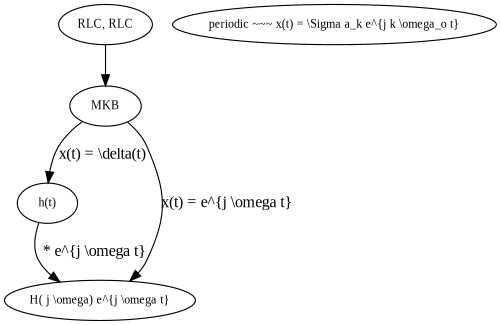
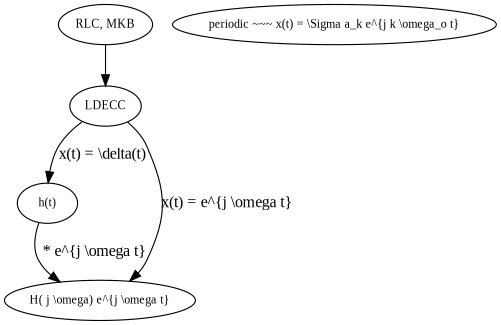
(106, 25) -> (106, 25)
(106, 106) -> (106, 106)
